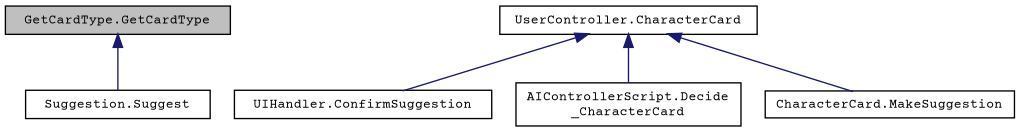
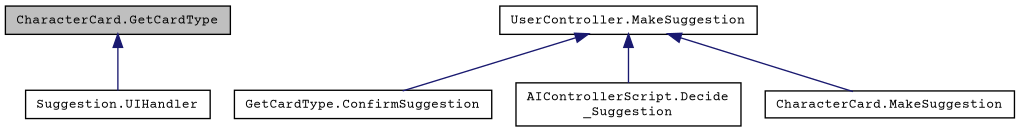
(118, 20) -> (118, 20)
(628, 20) -> (628, 20)
(118, 104) -> (118, 104)
(363, 104) -> (363, 104)
(628, 104) -> (628, 104)
